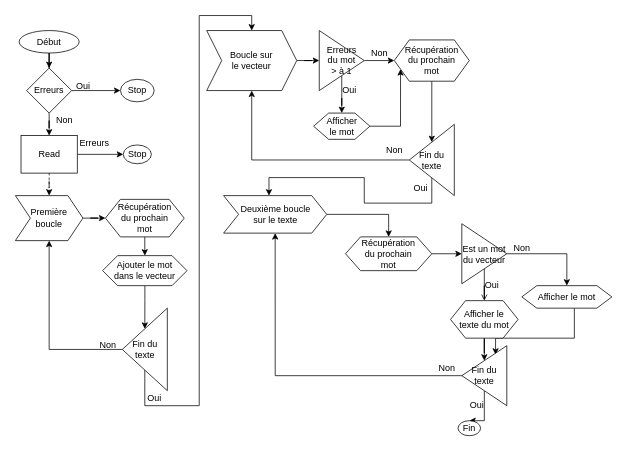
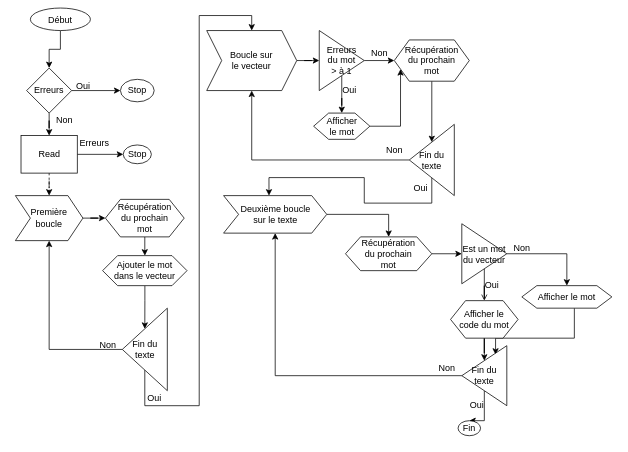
(49, 42) -> (60, 19)
(484, 319) -> (484, 319)
